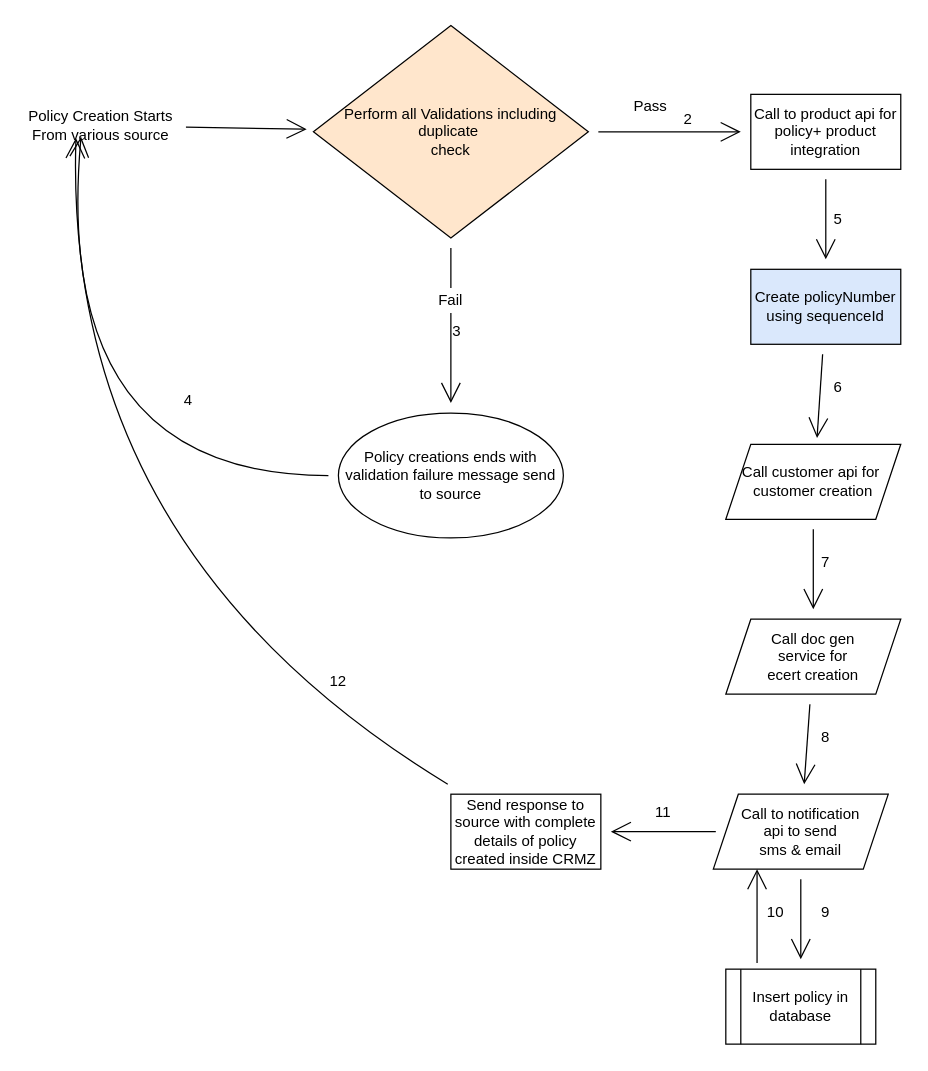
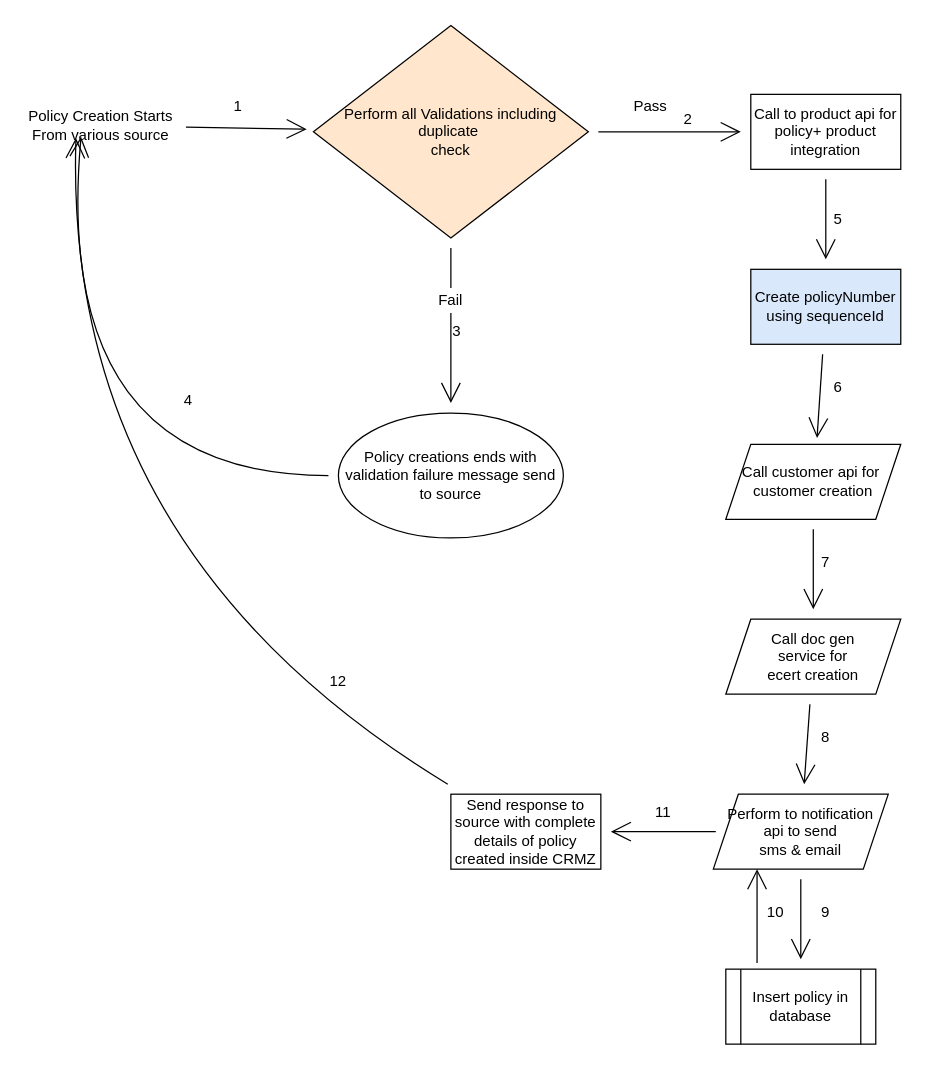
none -> (238, 107)
(801, 832) -> (801, 832)
